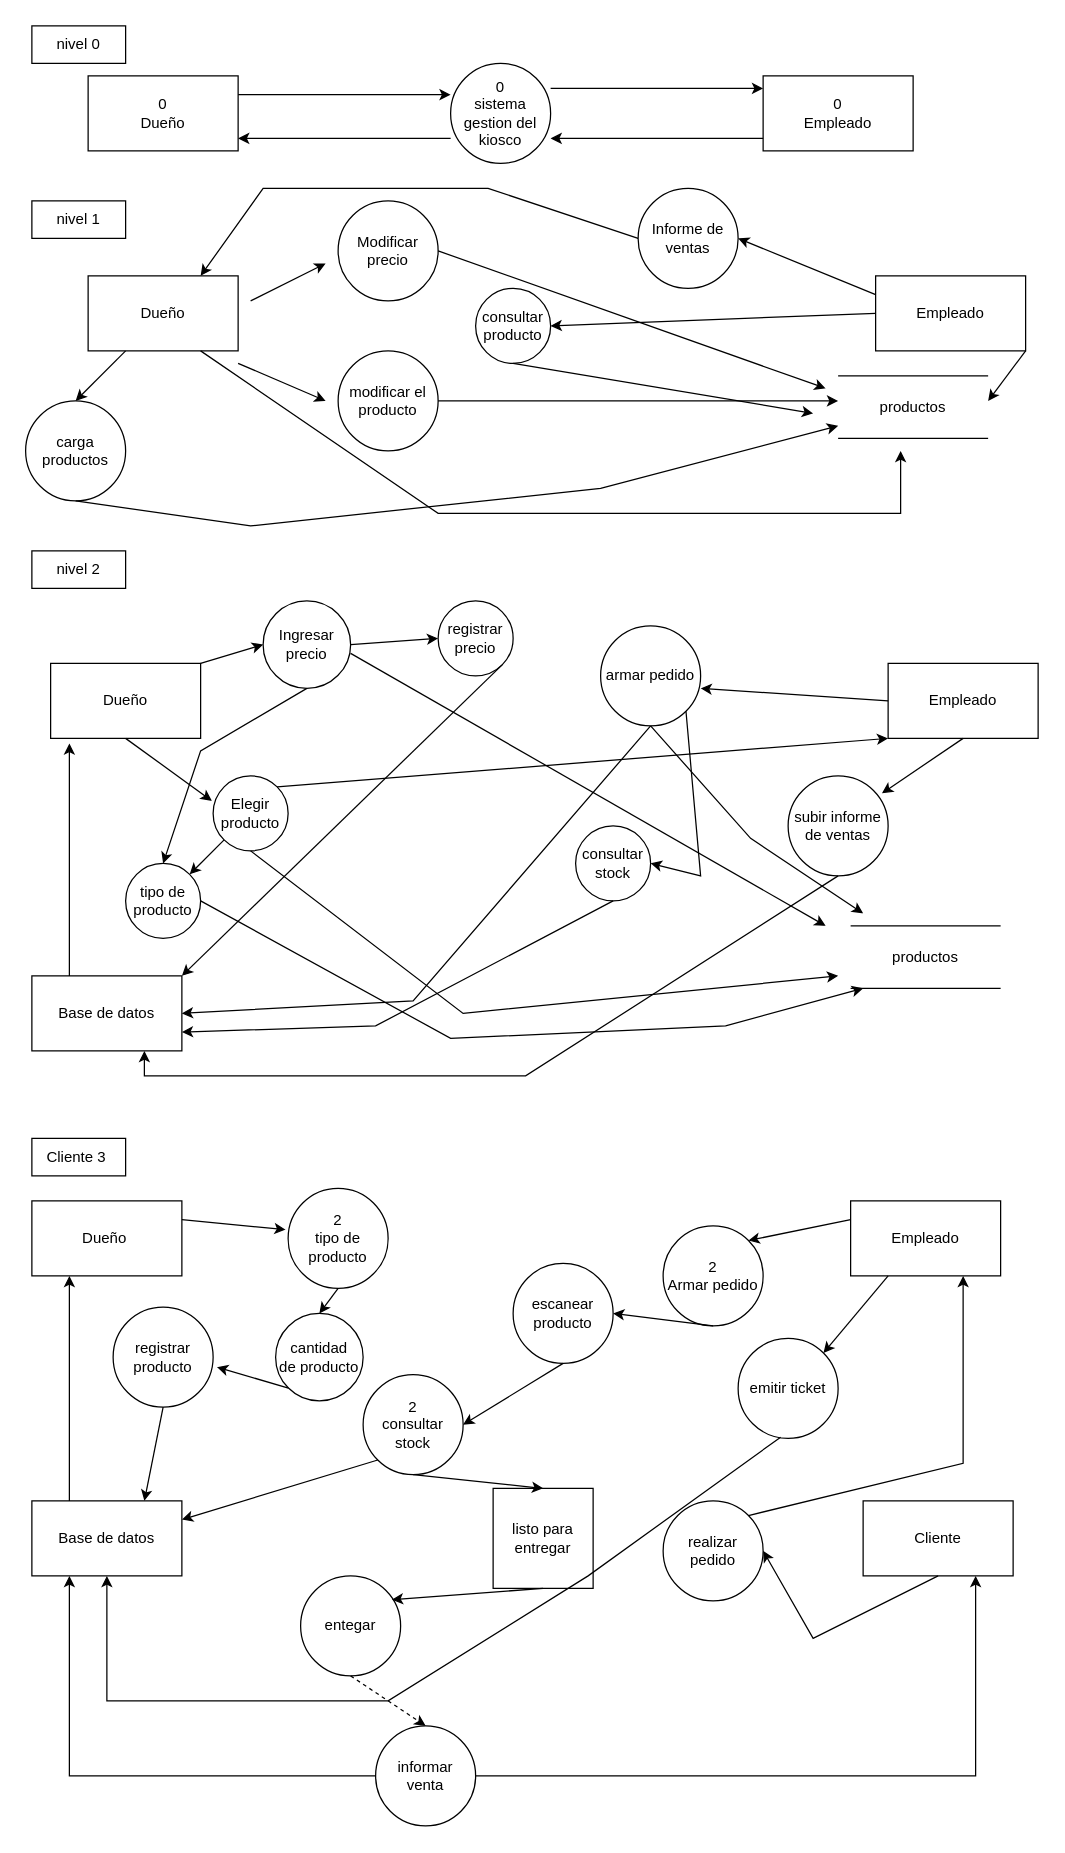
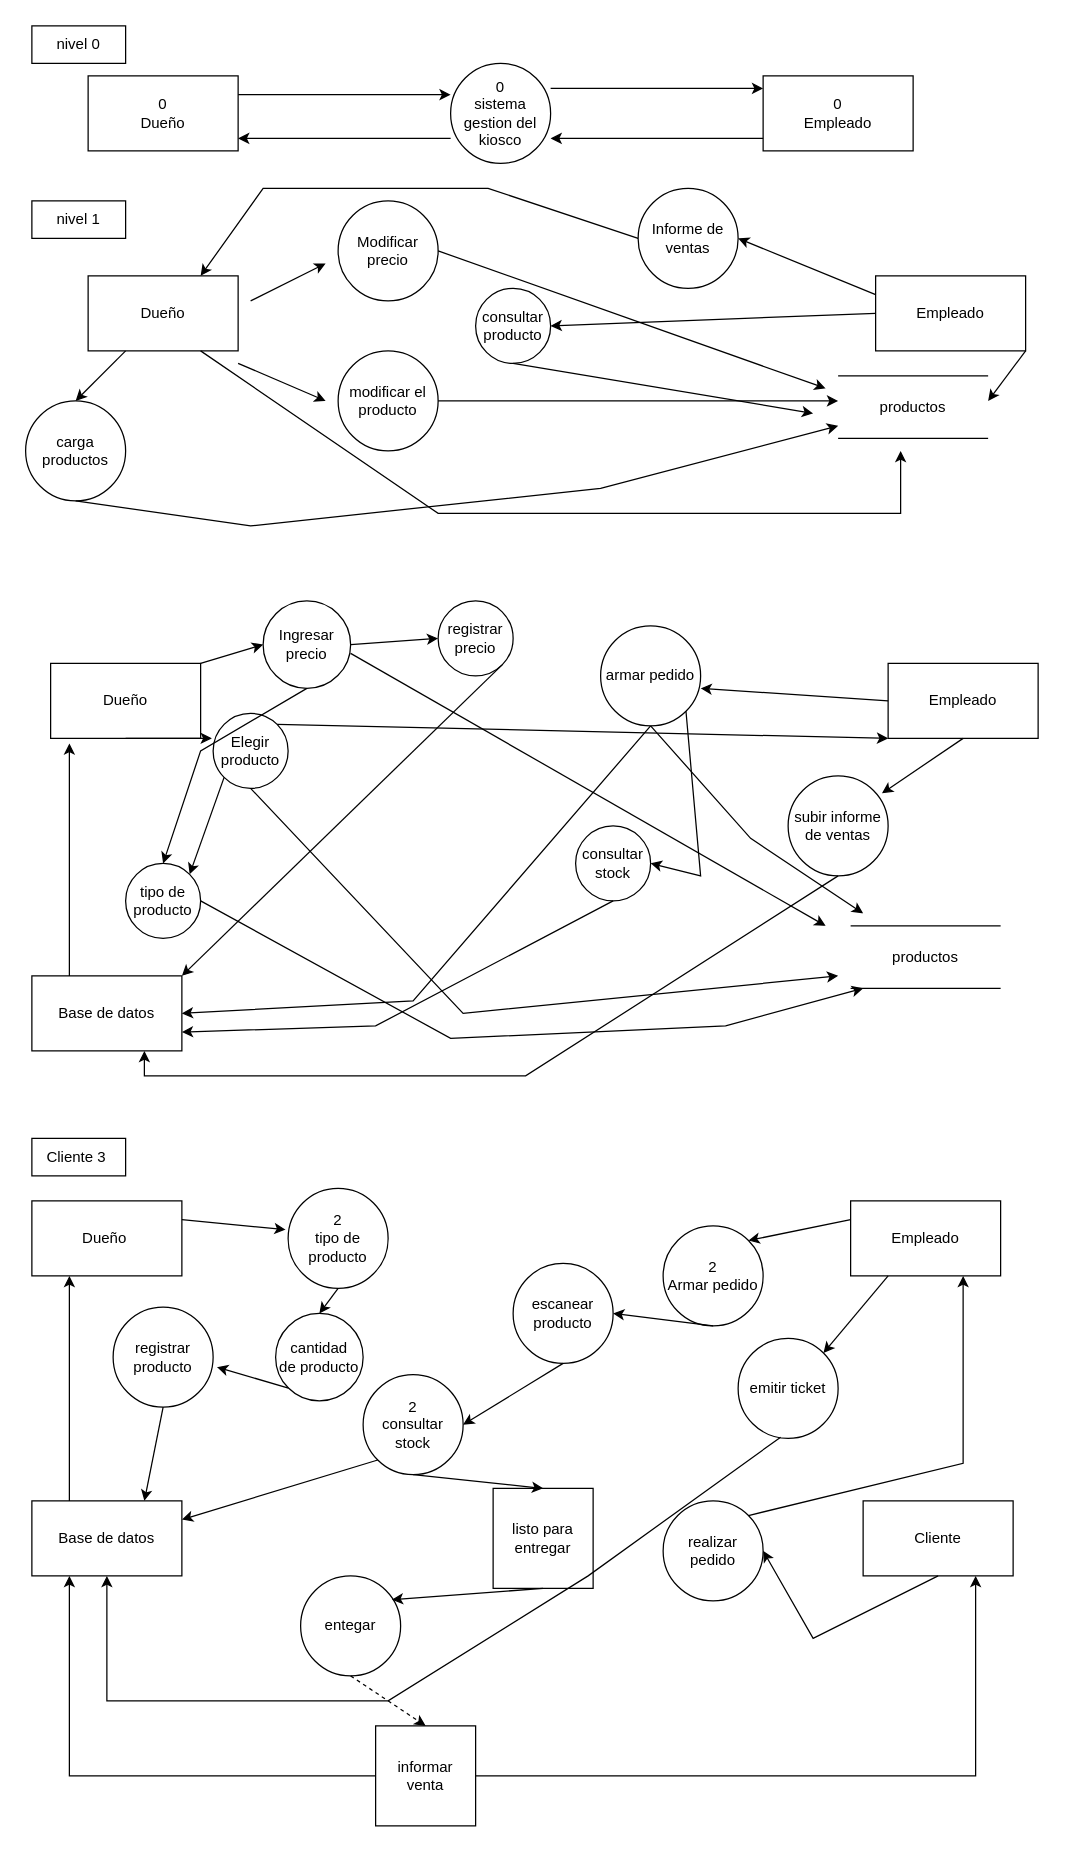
(79, 569) -> none
(251, 813) -> (251, 751)
(426, 1776) -> (426, 1776)
